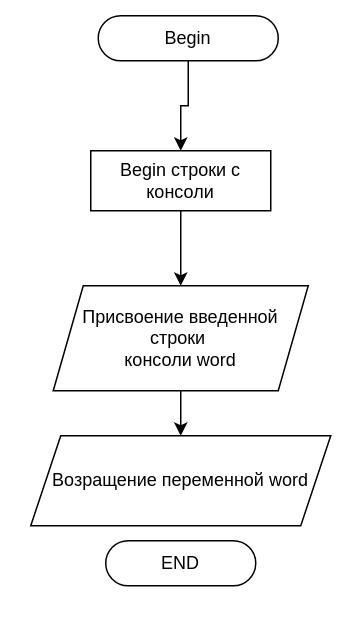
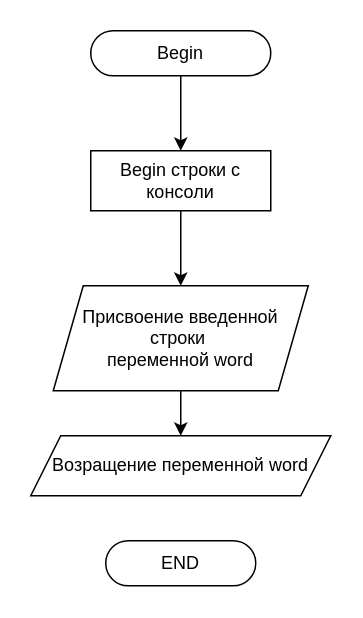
(188, 38) -> (181, 53)
(181, 338) -> (181, 338)
(181, 481) -> (181, 466)
